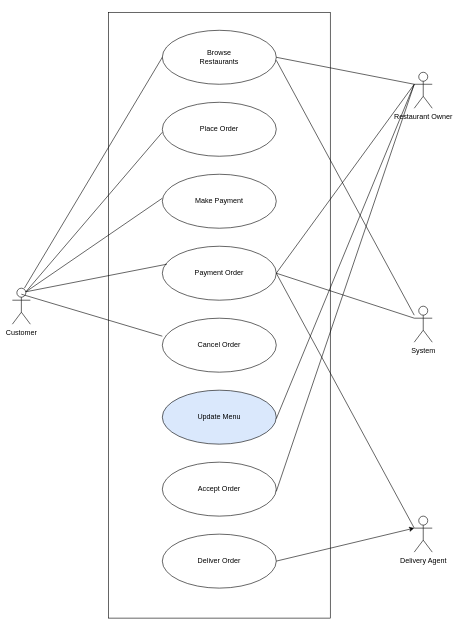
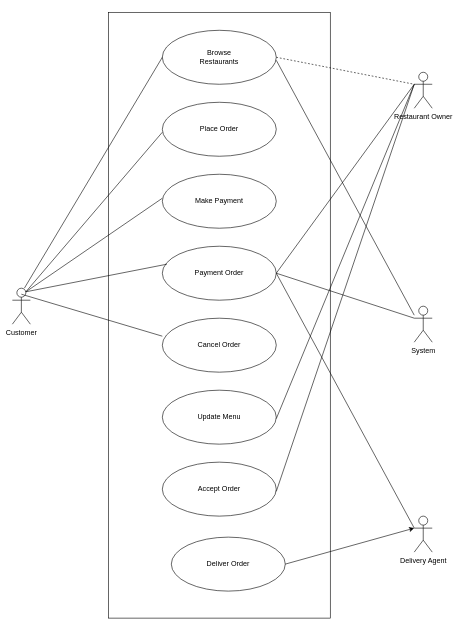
(343, 70) -> (343, 70)
(219, 417) -> (219, 417)
(219, 561) -> (228, 564)
